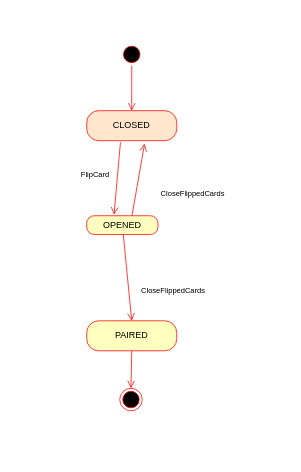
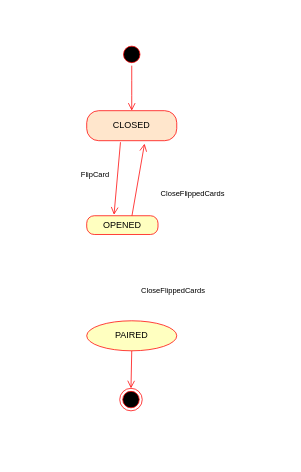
(127, 277) -> none
(132, 336) -> (132, 336)
